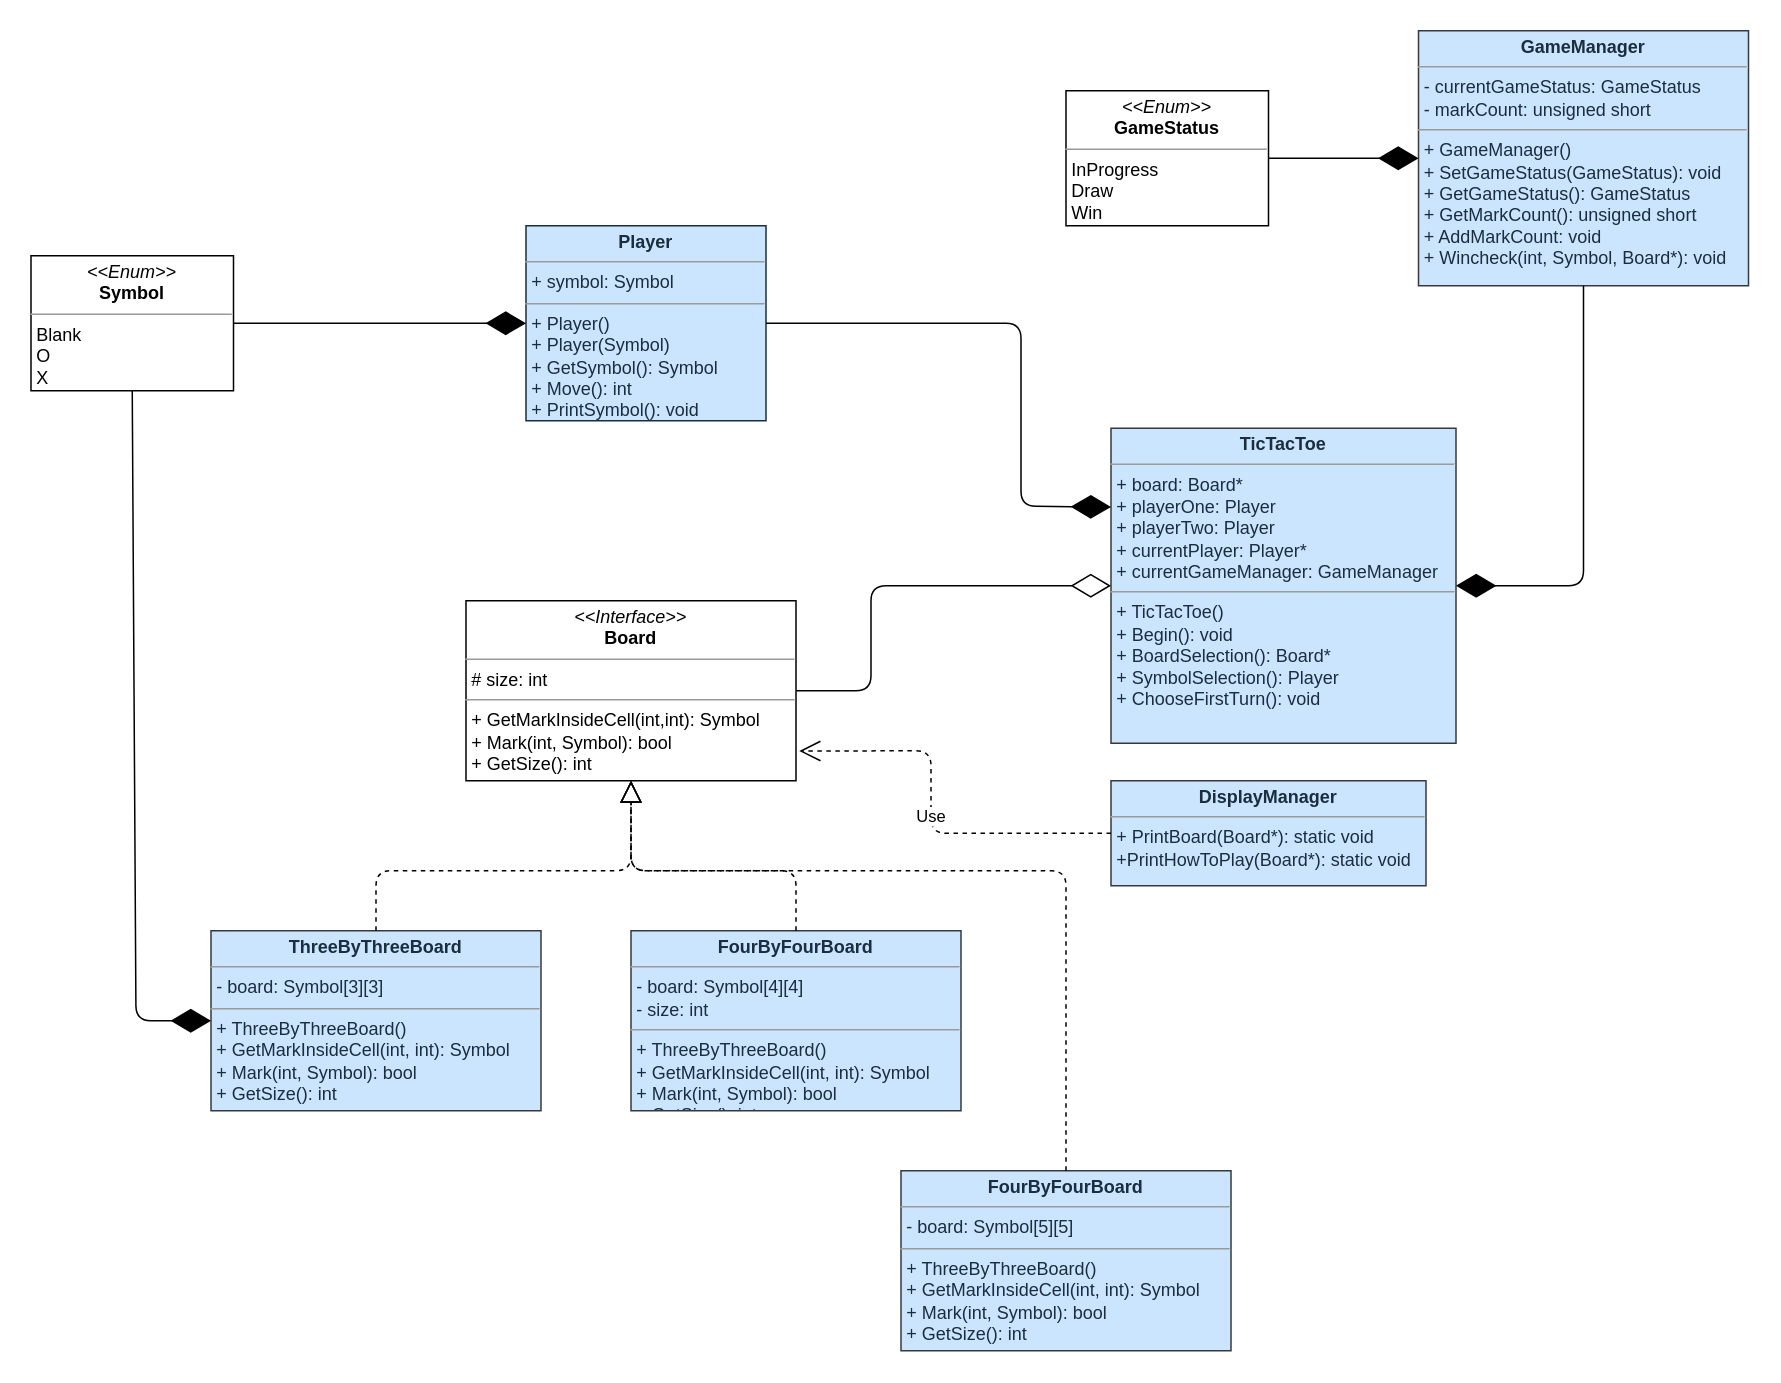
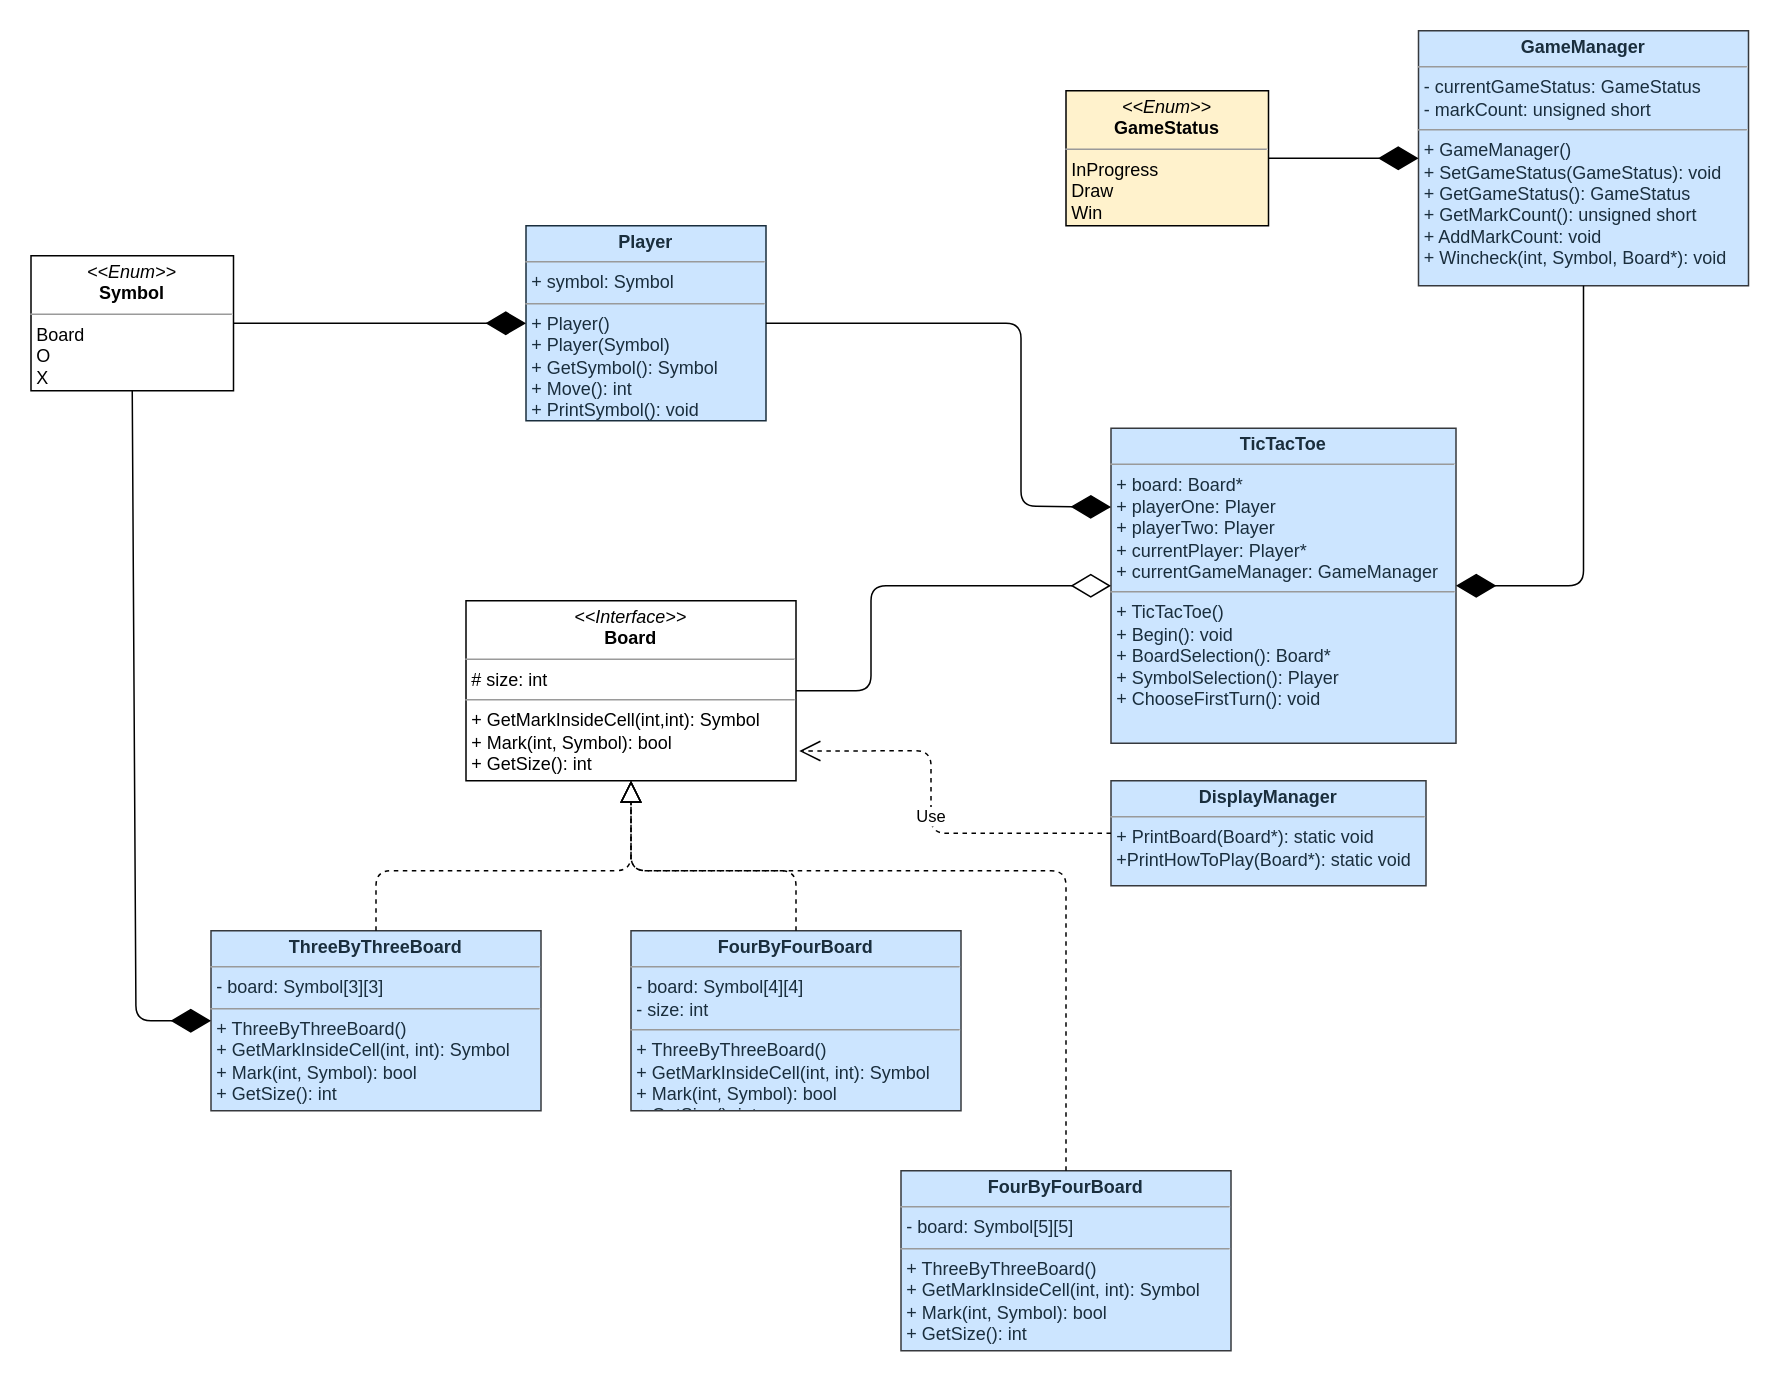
(1167, 158) -> (1167, 158)
(71, 310) -> (71, 310)
